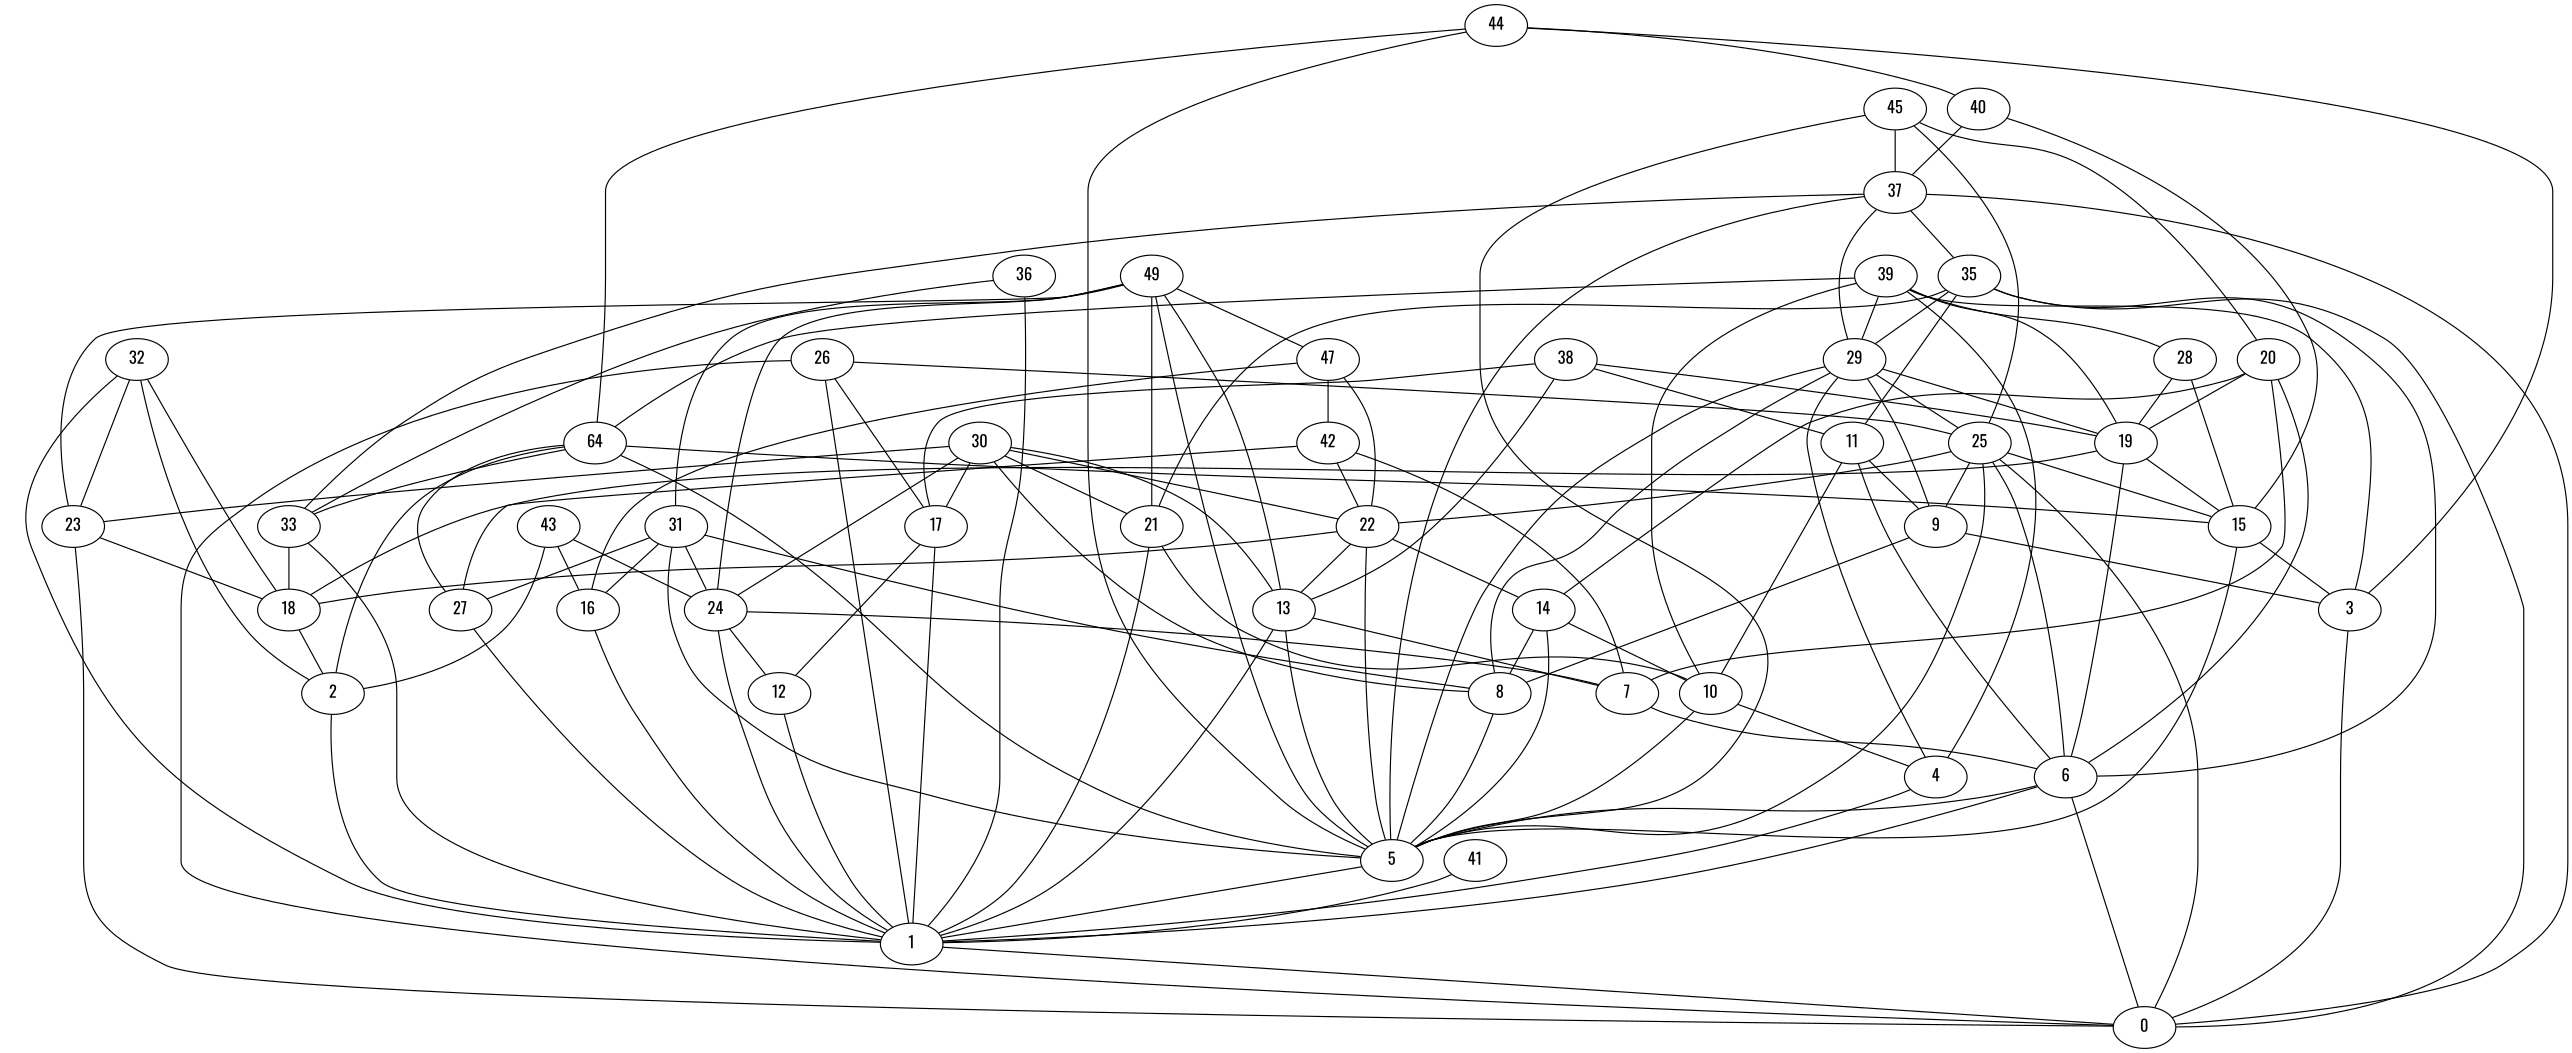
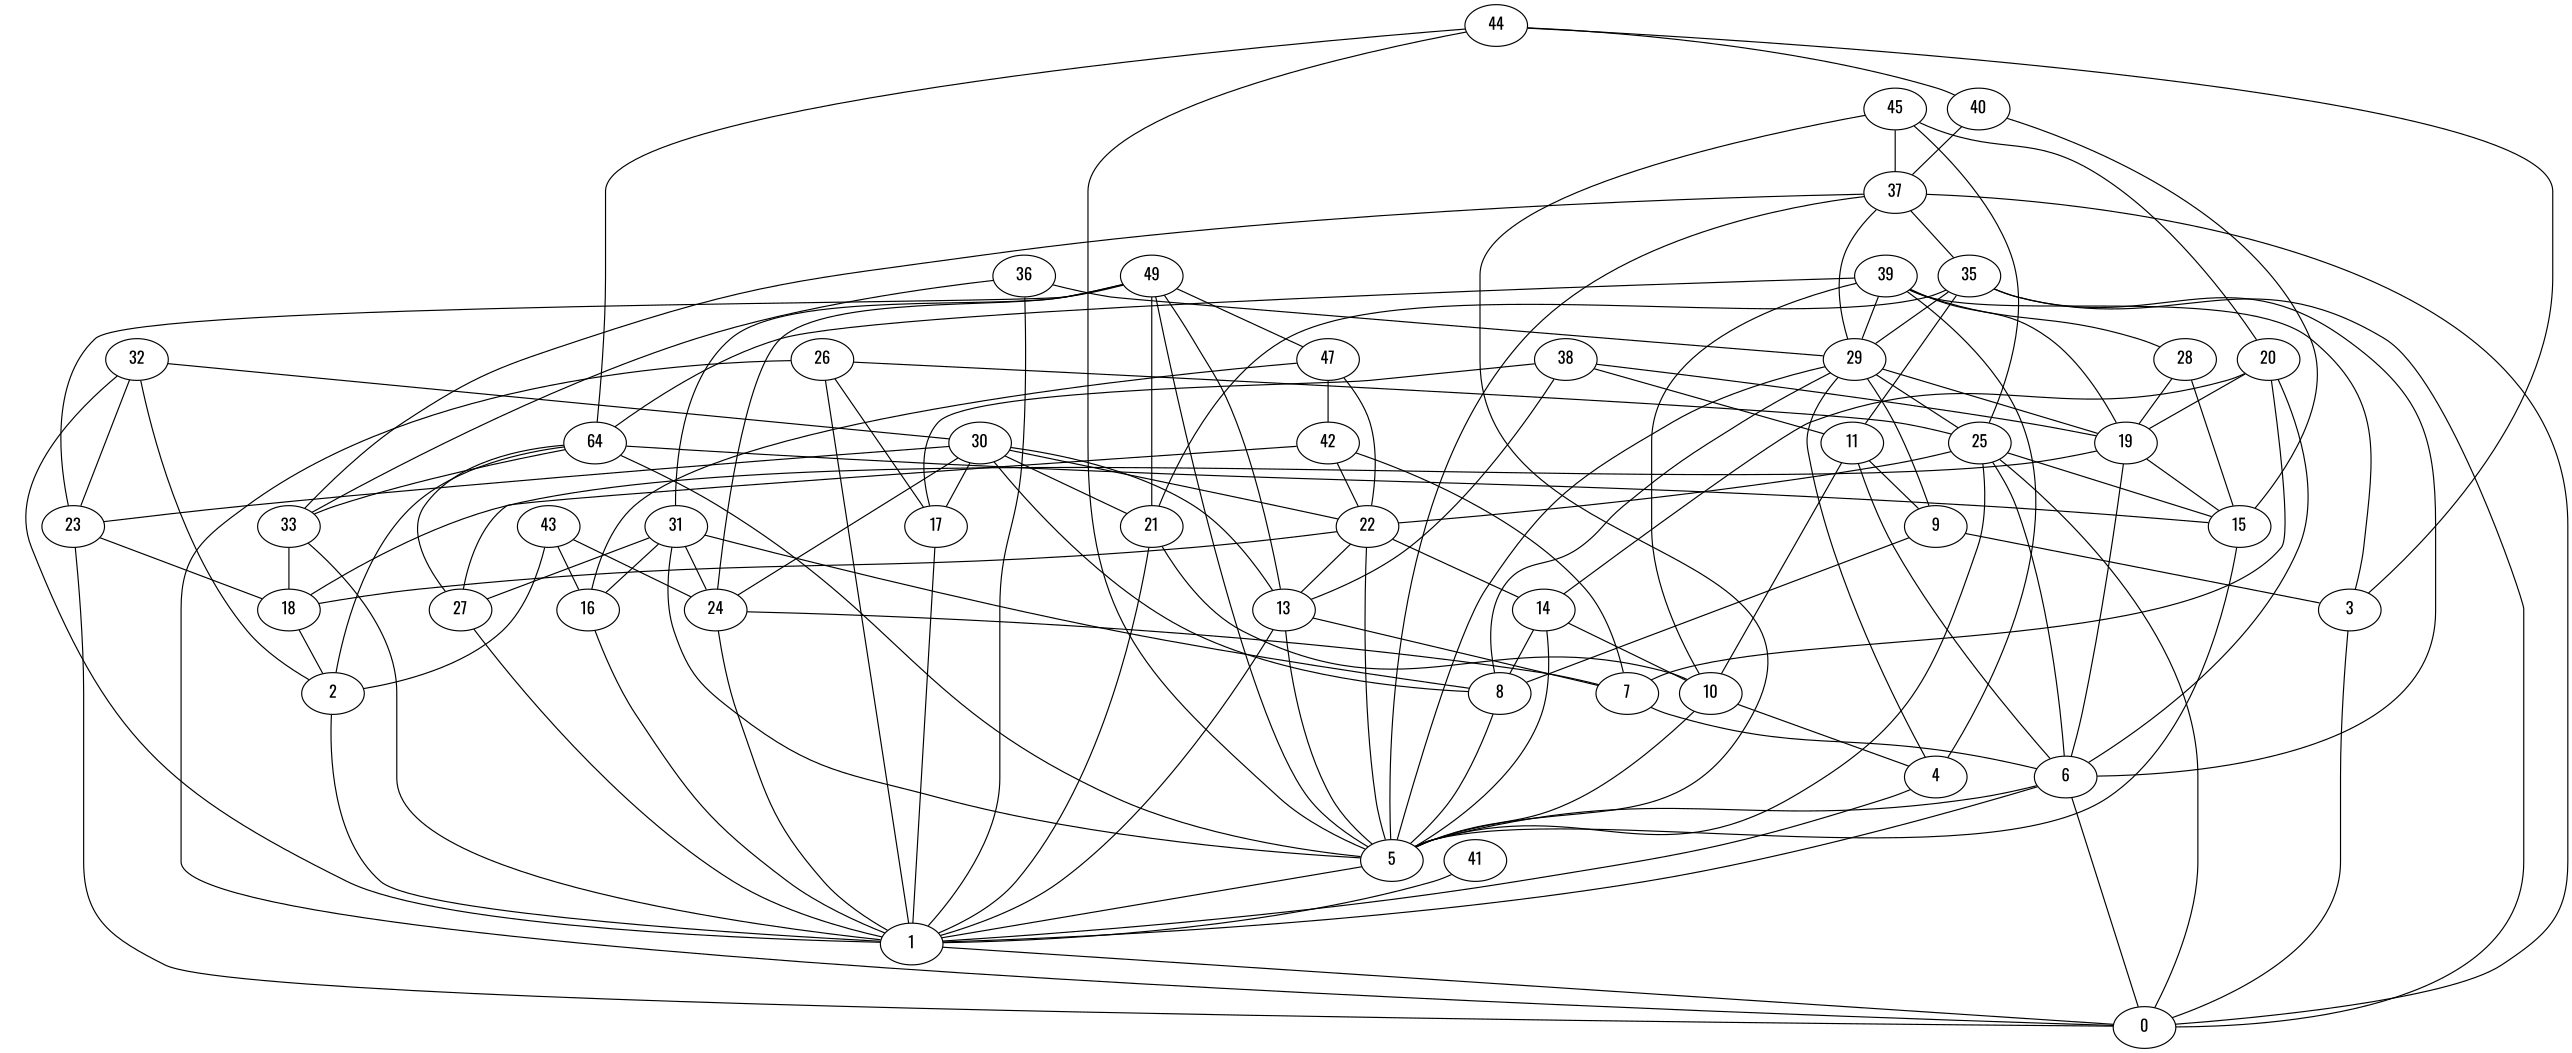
none -> (1438, 325)
(1958, 485) -> none
(210, 486) -> (559, 401)
(2296, 569) -> none
(779, 694) -> none
